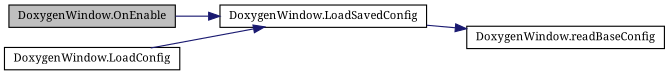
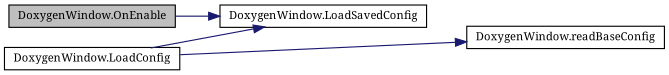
(441, 26) -> (318, 49)
